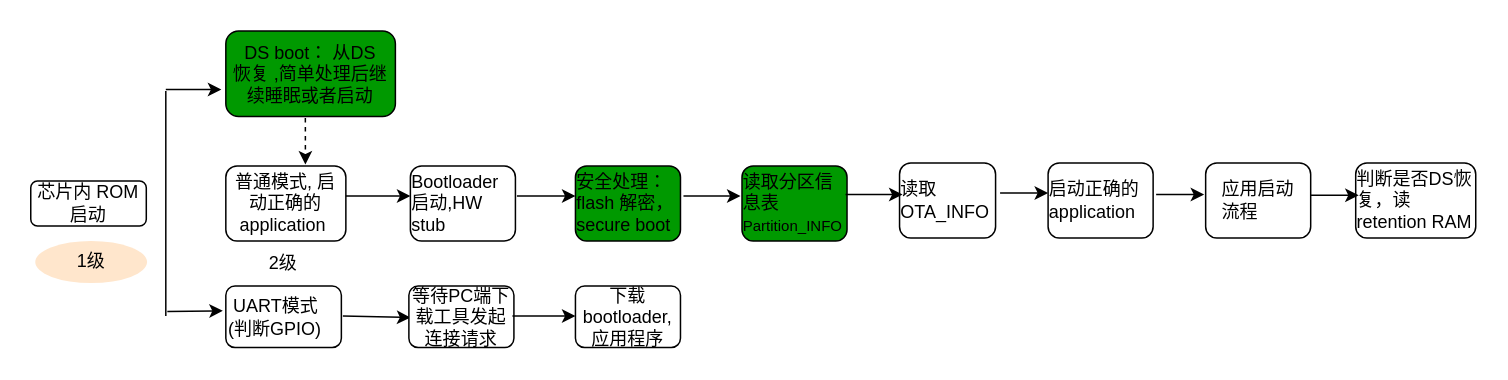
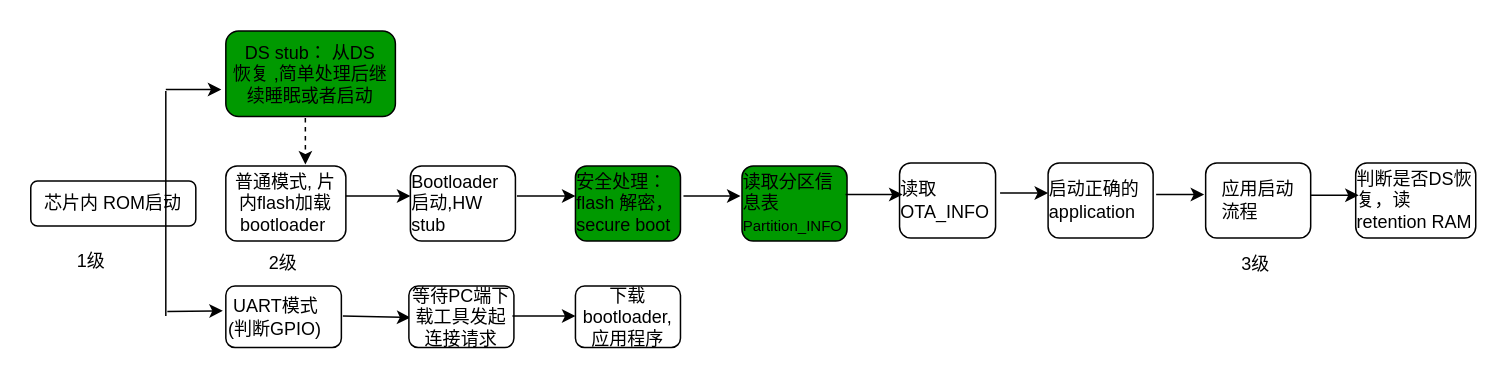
(311, 74) -> (311, 74)
(89, 203) -> (113, 203)
(286, 203) -> (286, 203)
(91, 262) -> (91, 262)
none -> (1254, 265)
